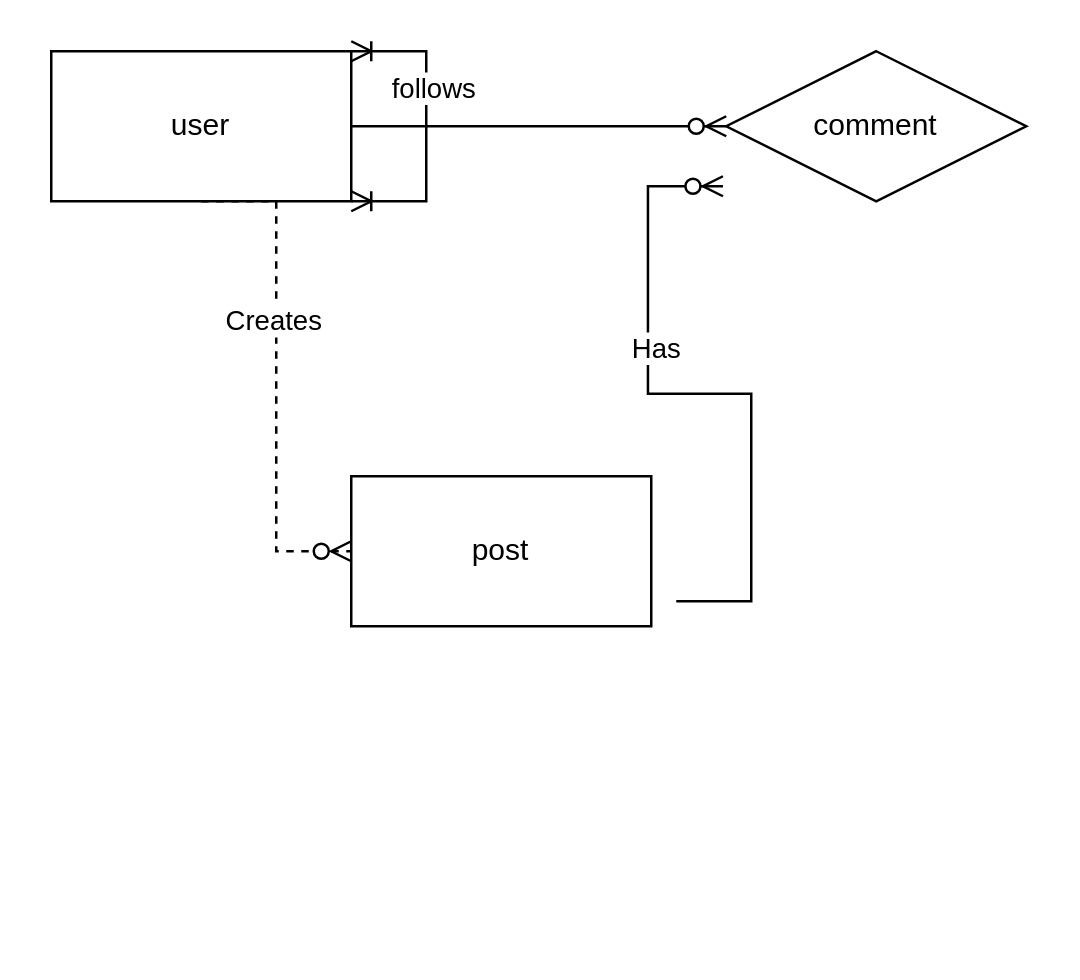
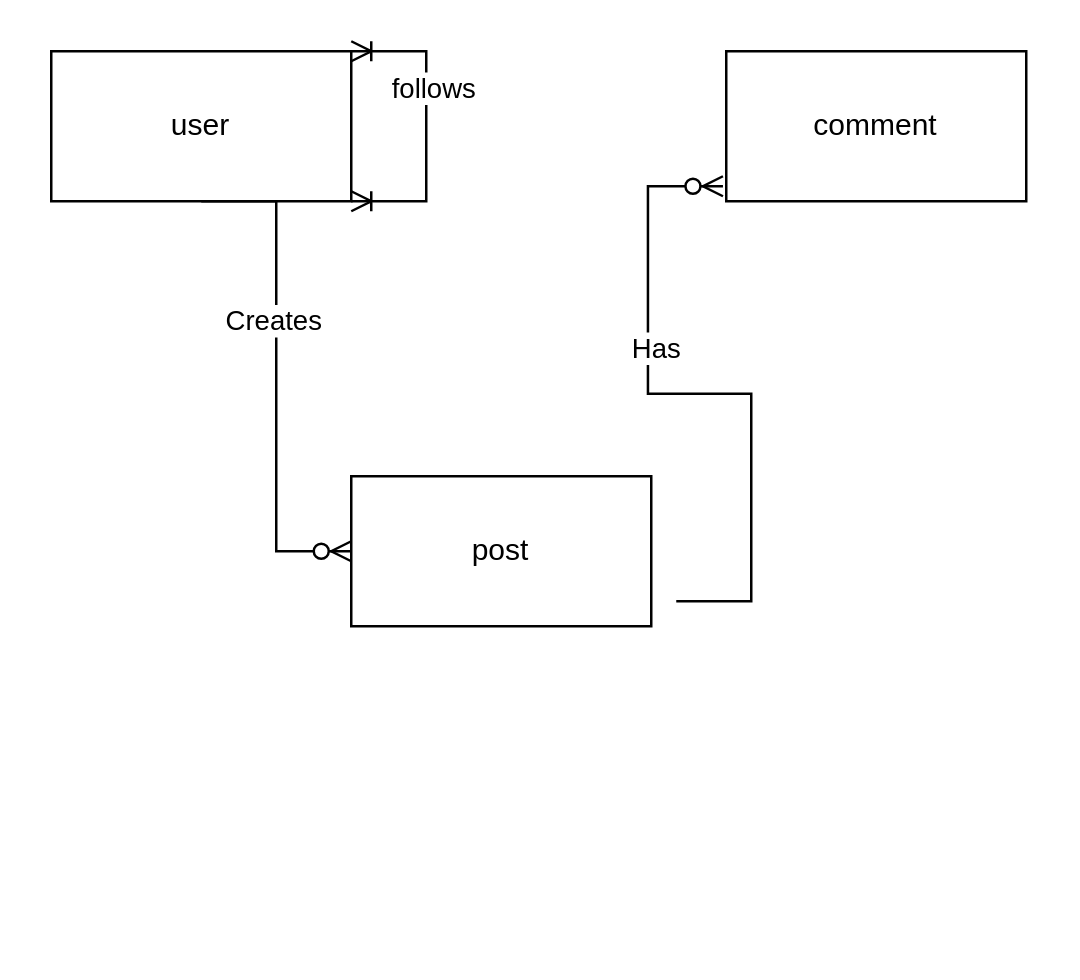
(561, 126) -> none
(876, 126) -> (876, 126)
(276, 465) -> (276, 465)
